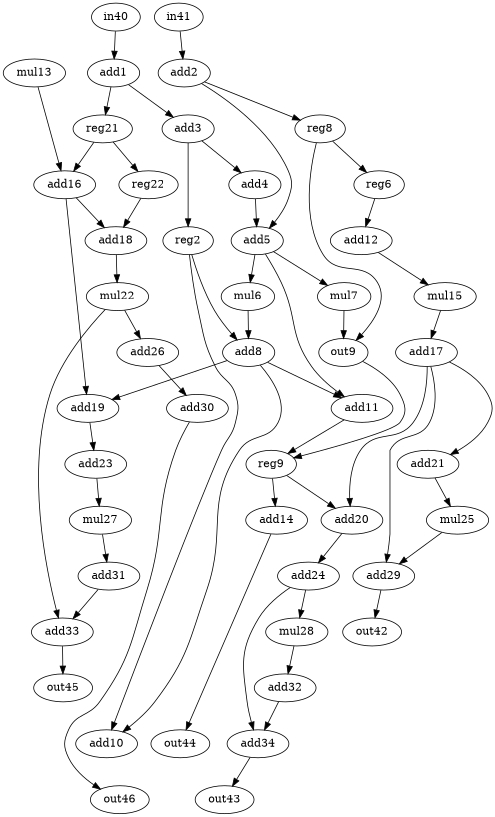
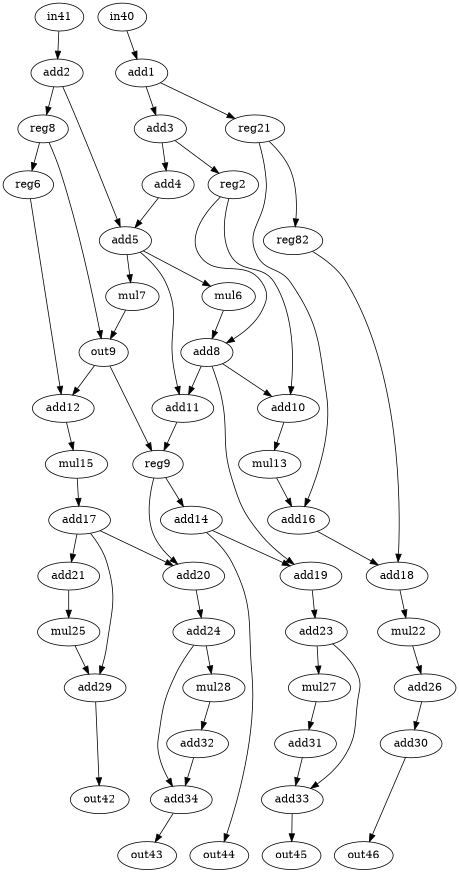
(149, 185) -> (293, 241)
(76, 293) -> (248, 547)
none -> (86, 377)
none -> (280, 433)
(40, 452) -> (356, 716)
